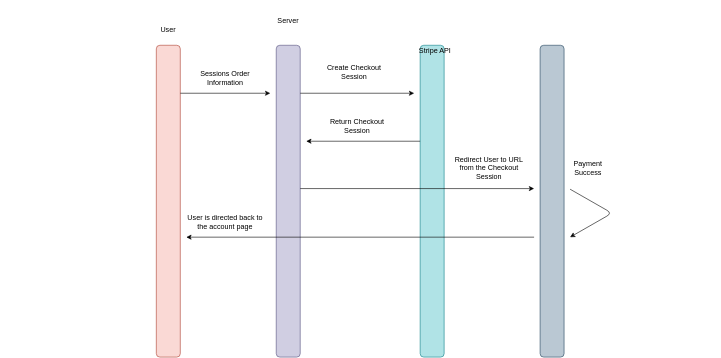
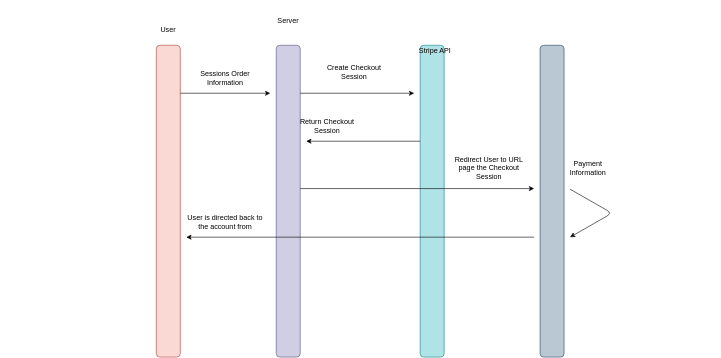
(357, 126) -> (327, 126)
(489, 168) -> (489, 168)
(588, 168) -> (588, 168)
(225, 222) -> (225, 222)
